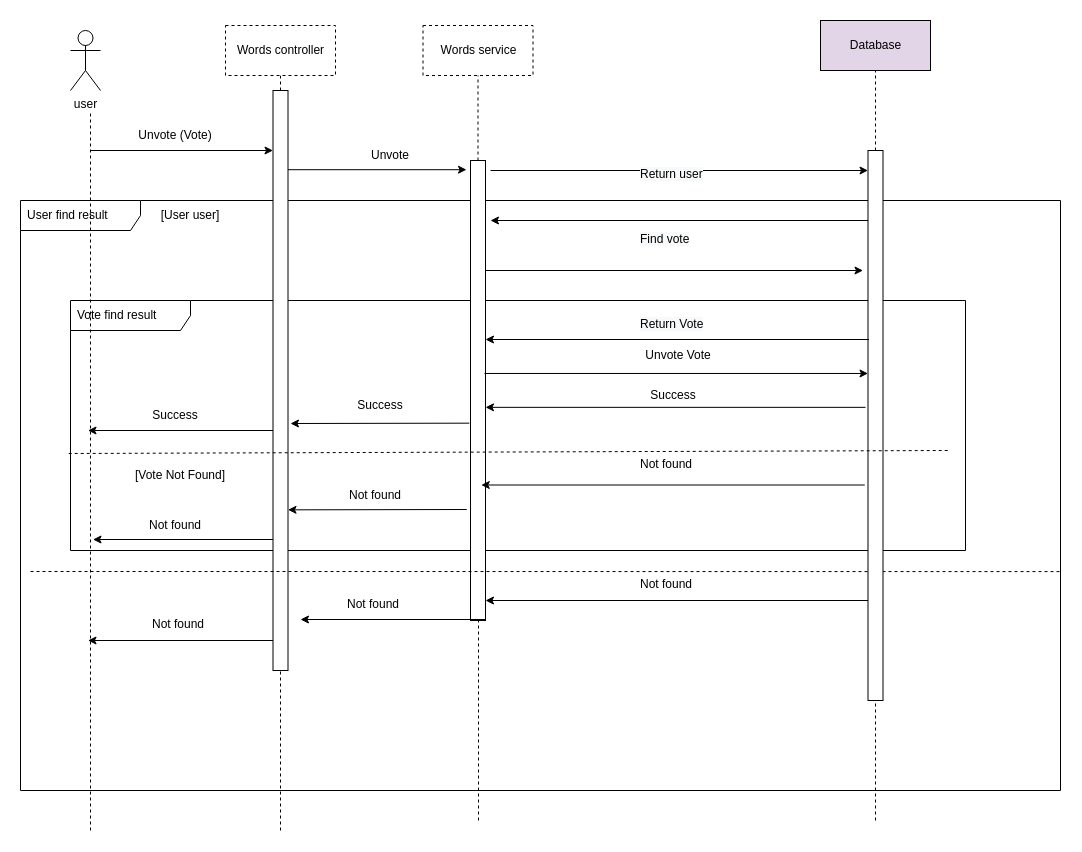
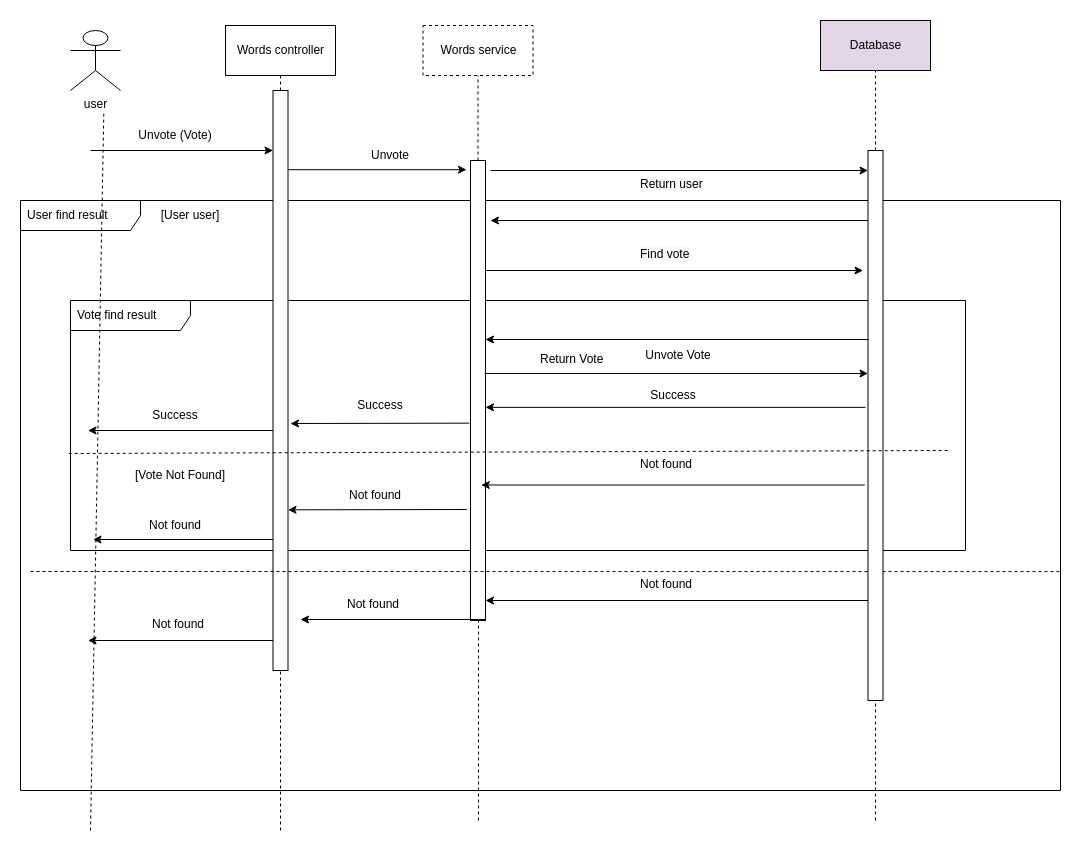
(281, 51) -> (281, 51)
(86, 61) -> (96, 61)
(678, 176) -> (678, 186)
(678, 241) -> (678, 256)
(678, 326) -> (578, 361)
